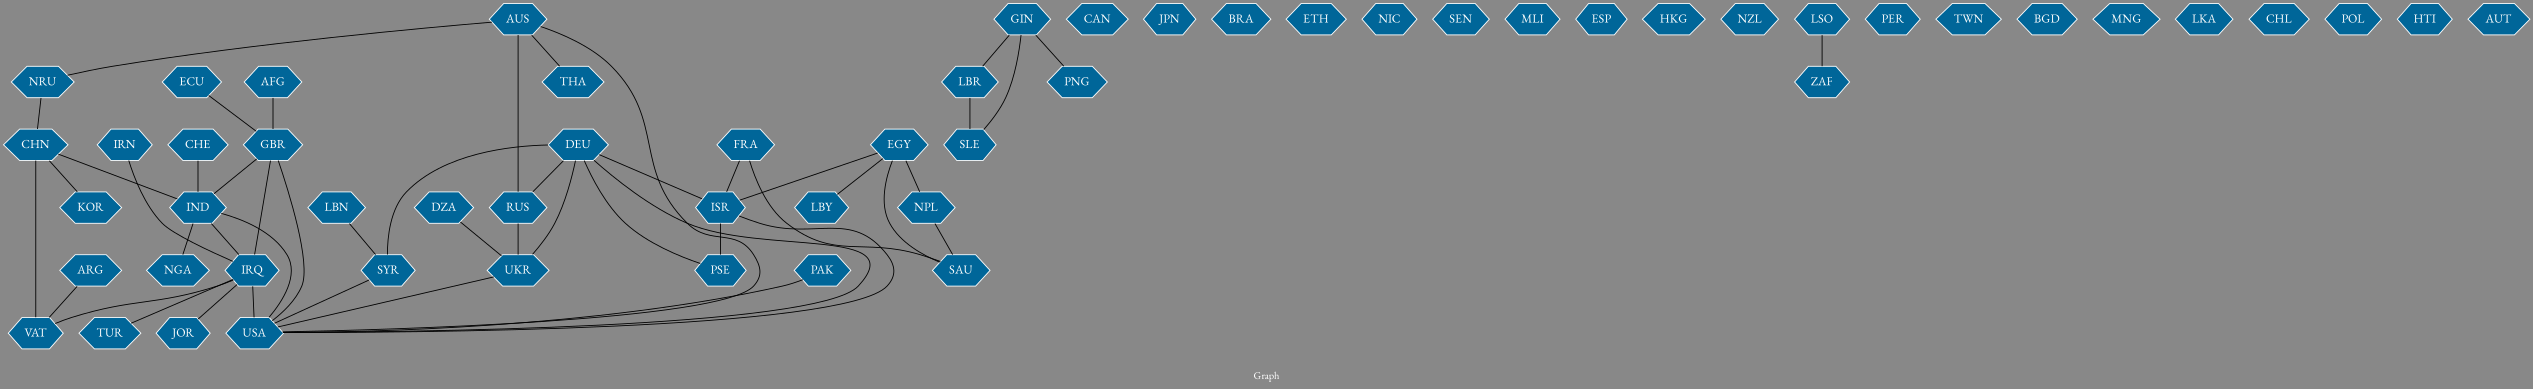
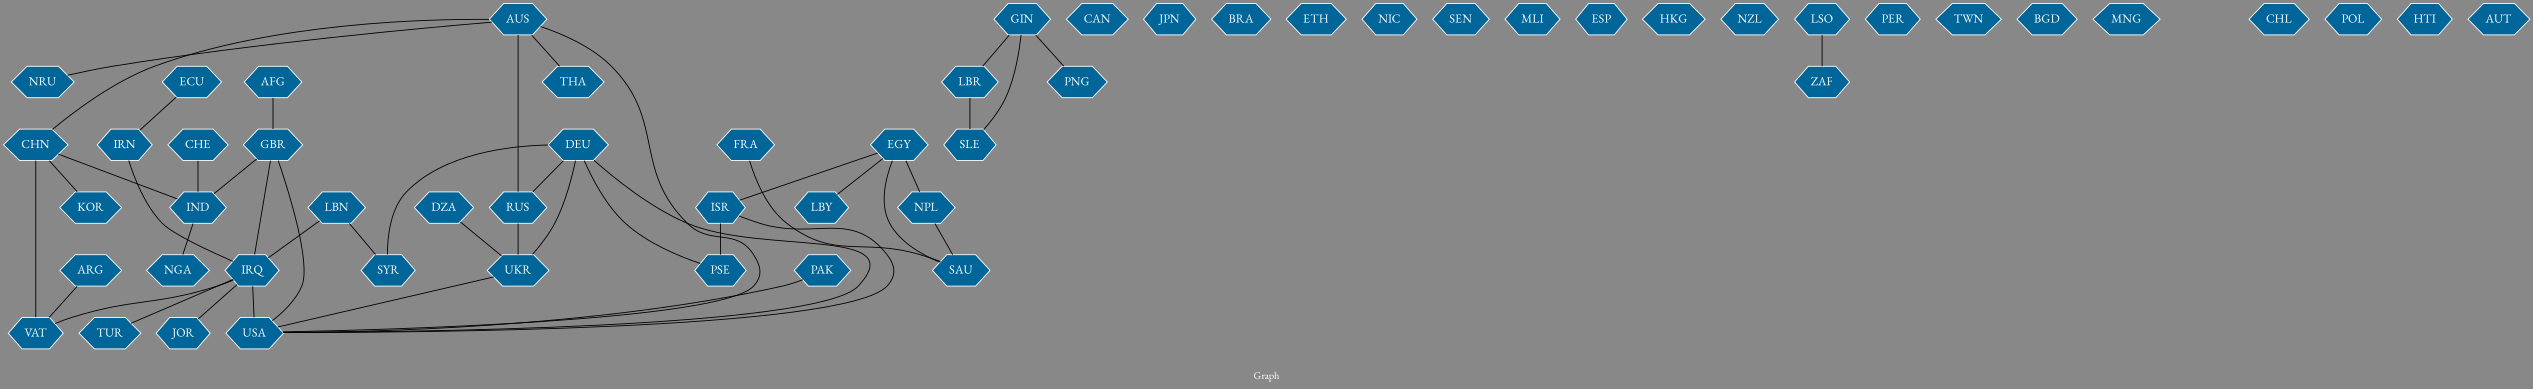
(2204, 19) -> none
(39, 113) -> (260, 38)
(232, 113) -> (158, 114)
(733, 176) -> none
(651, 177) -> none
(225, 239) -> (294, 239)
(284, 251) -> none
(322, 302) -> none
